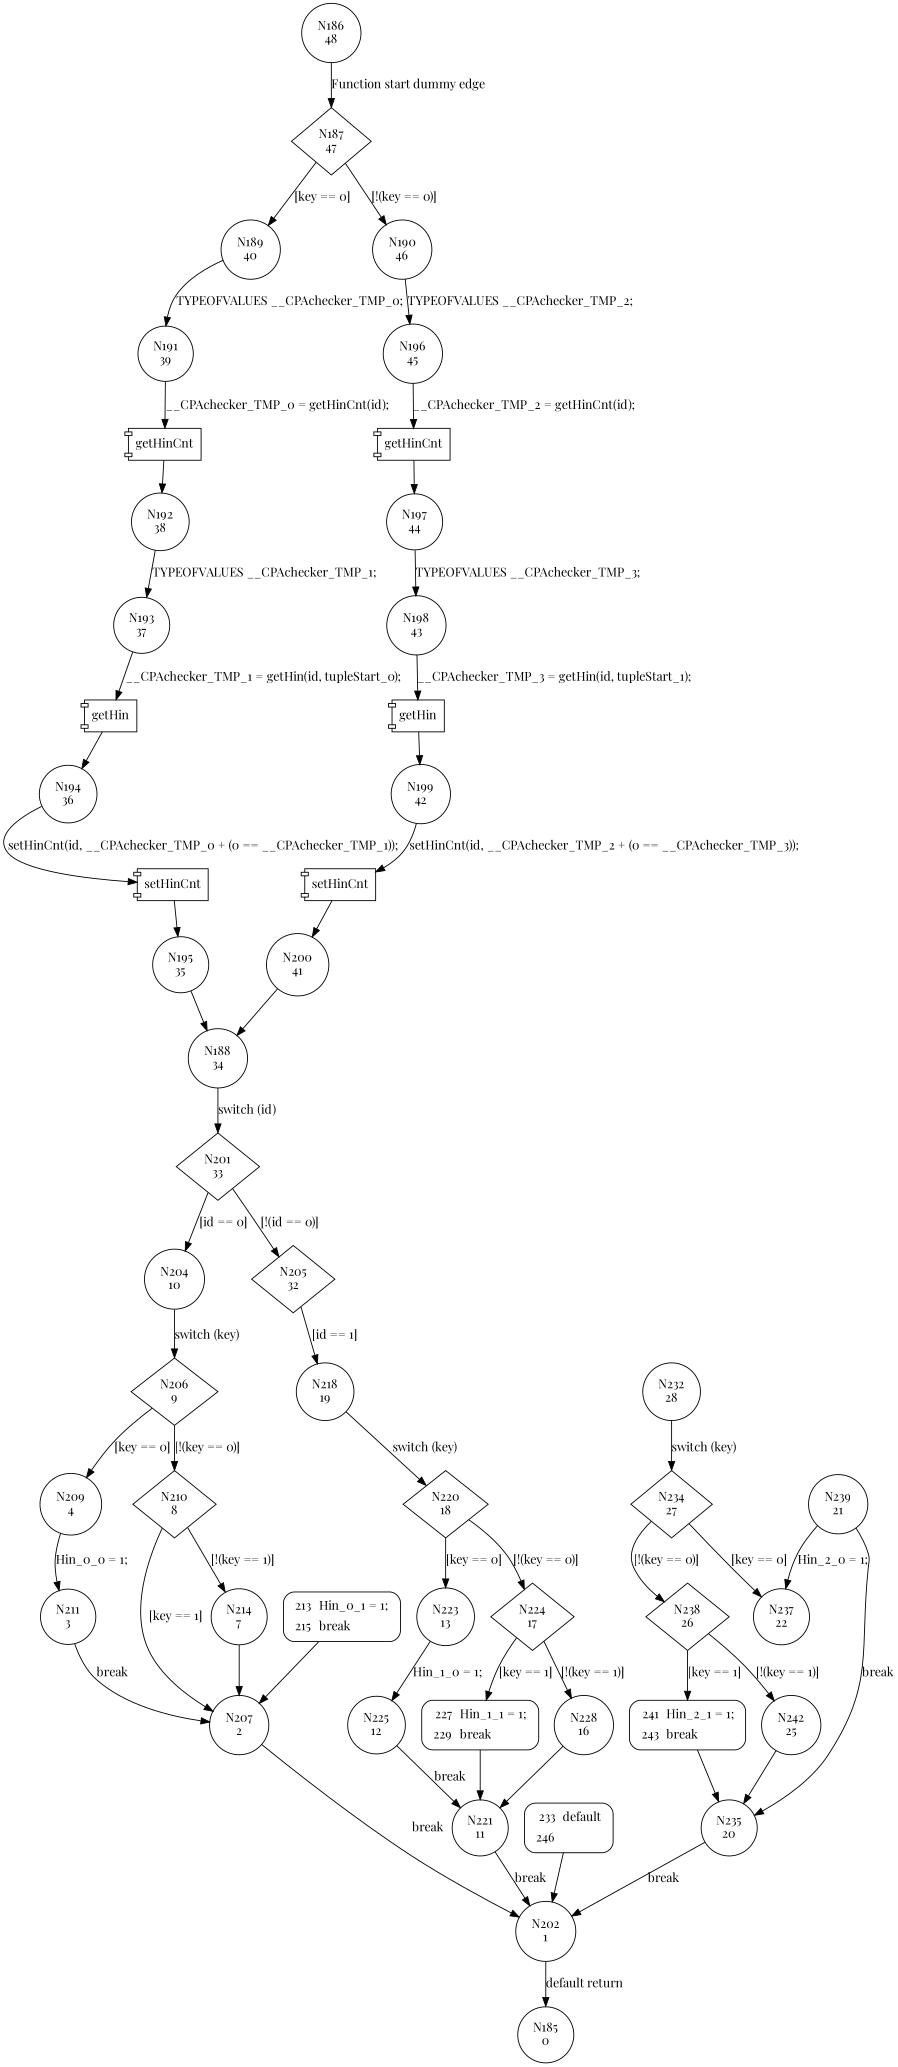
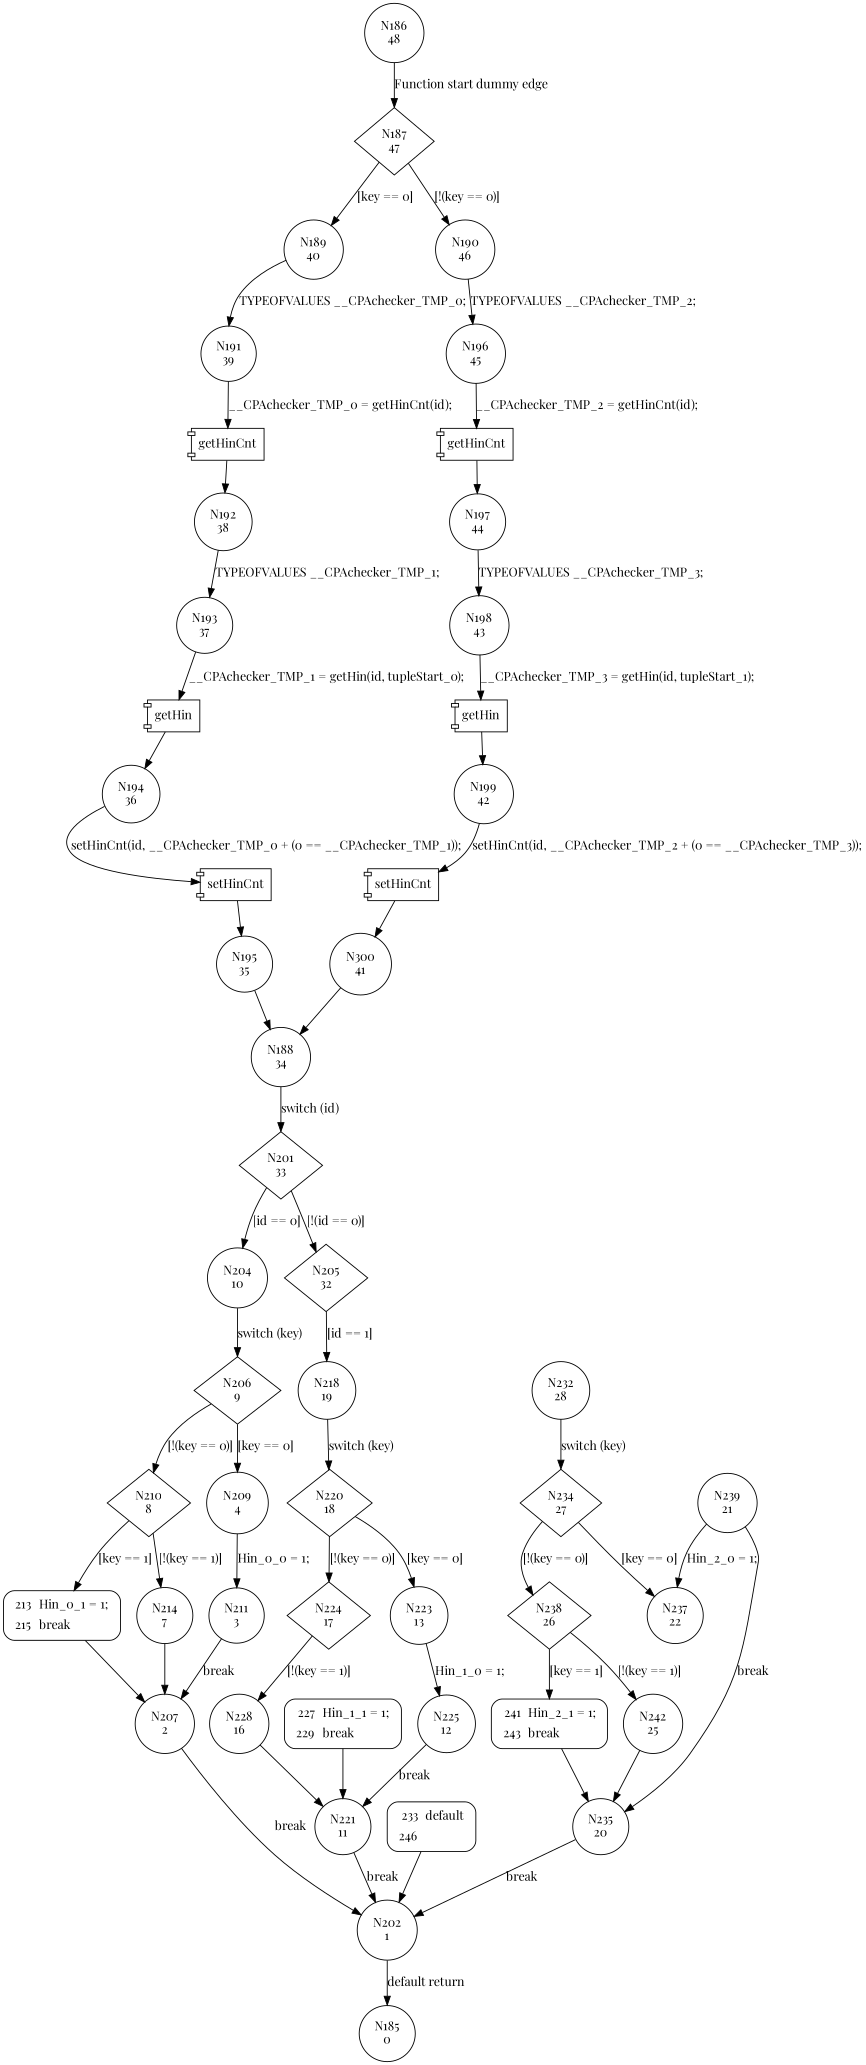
(298, 965) -> (361, 964)
(142, 1629) -> (101, 1550)
(500, 1663) -> none
